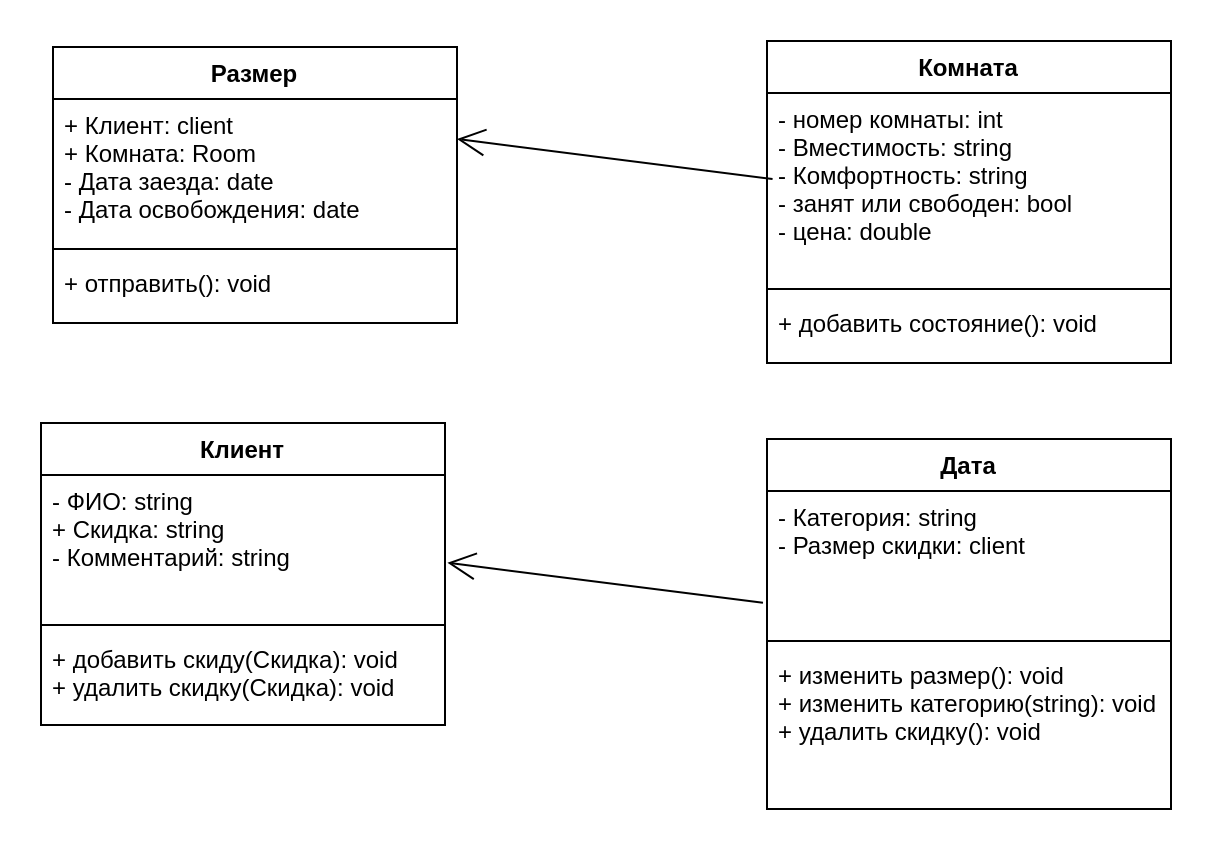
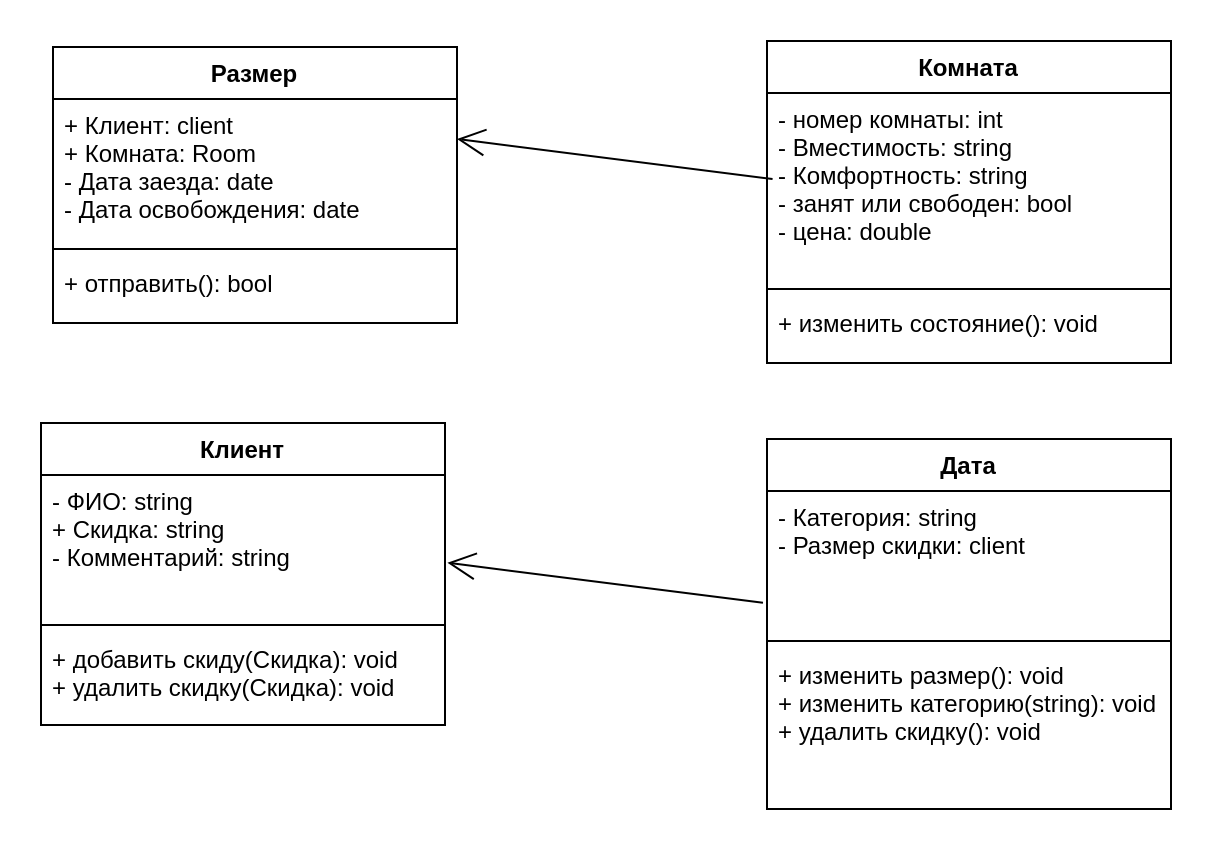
(179, 284) -> (179, 284)
(951, 324) -> (951, 324)
